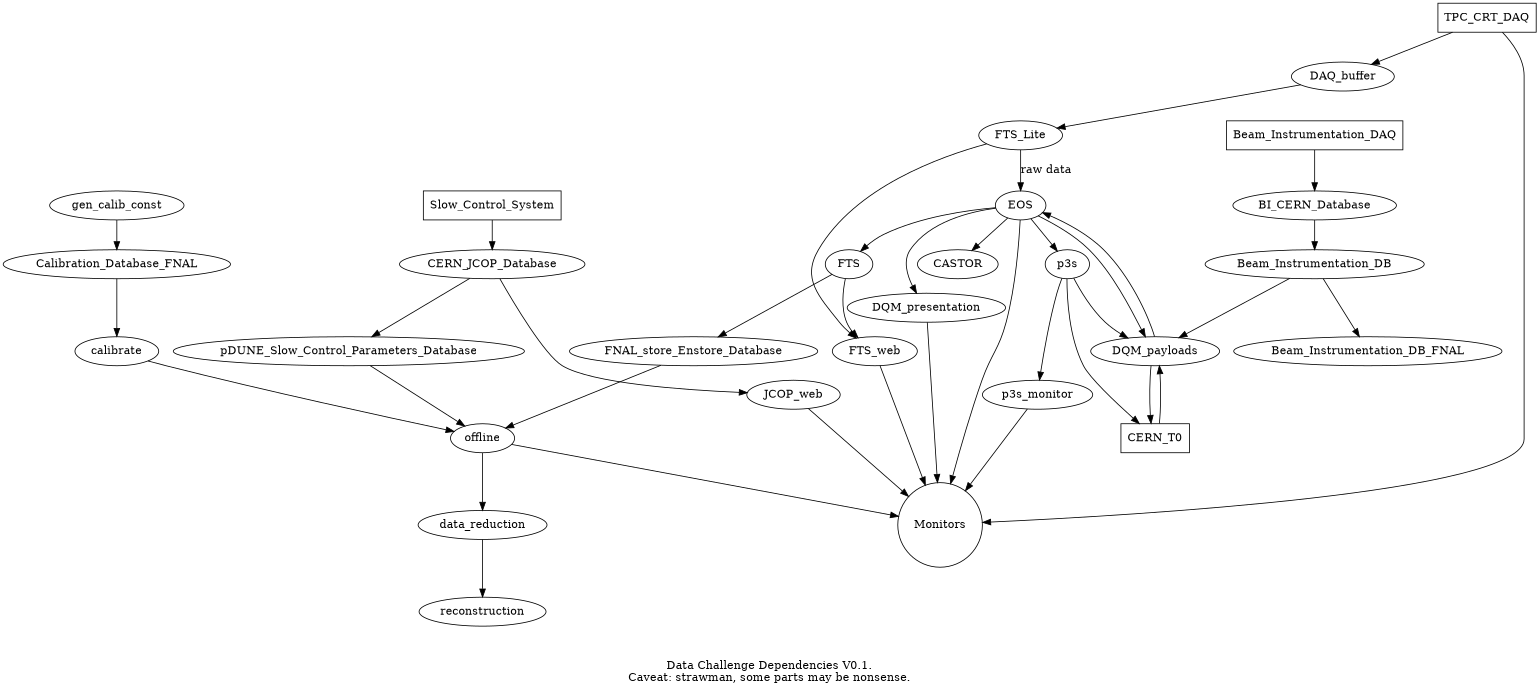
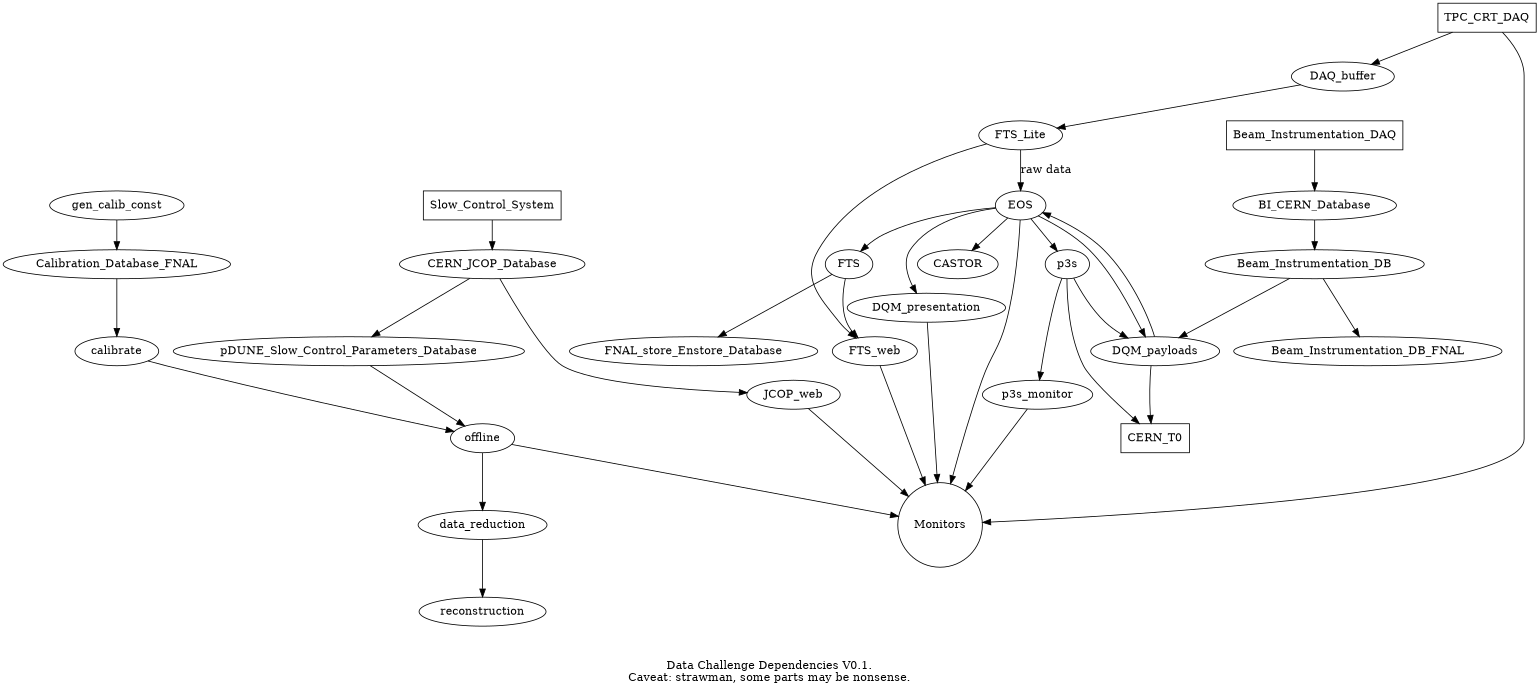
(587, 395) -> none
(1161, 399) -> none
